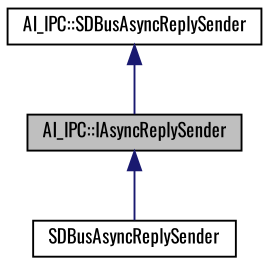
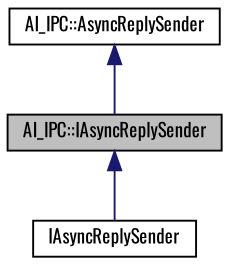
(135, 27) -> (115, 27)
(135, 239) -> (115, 239)
